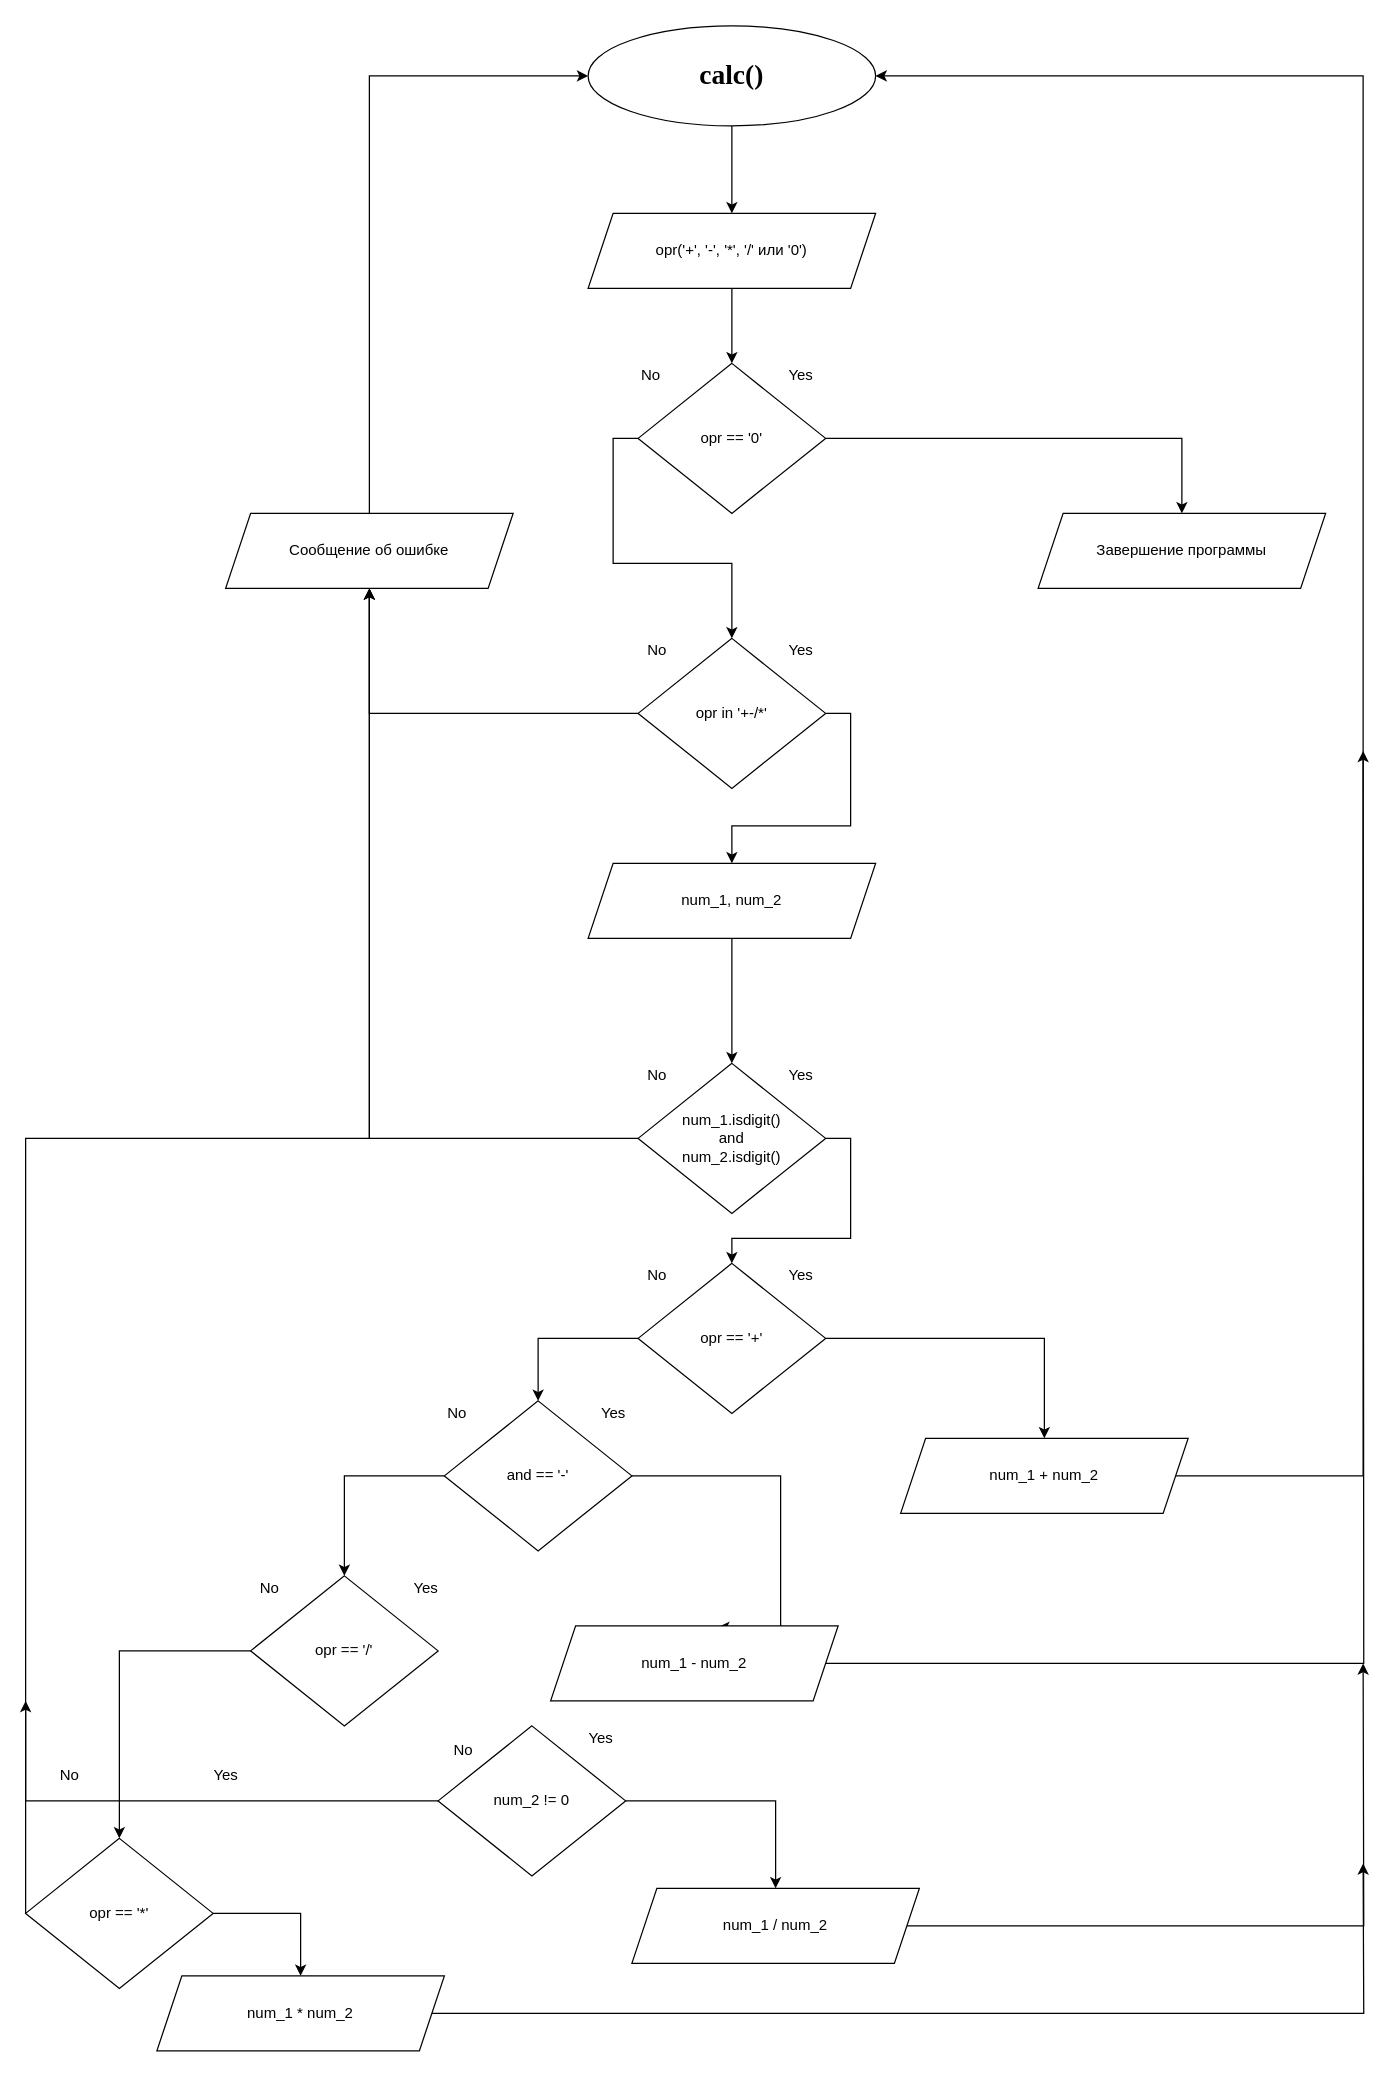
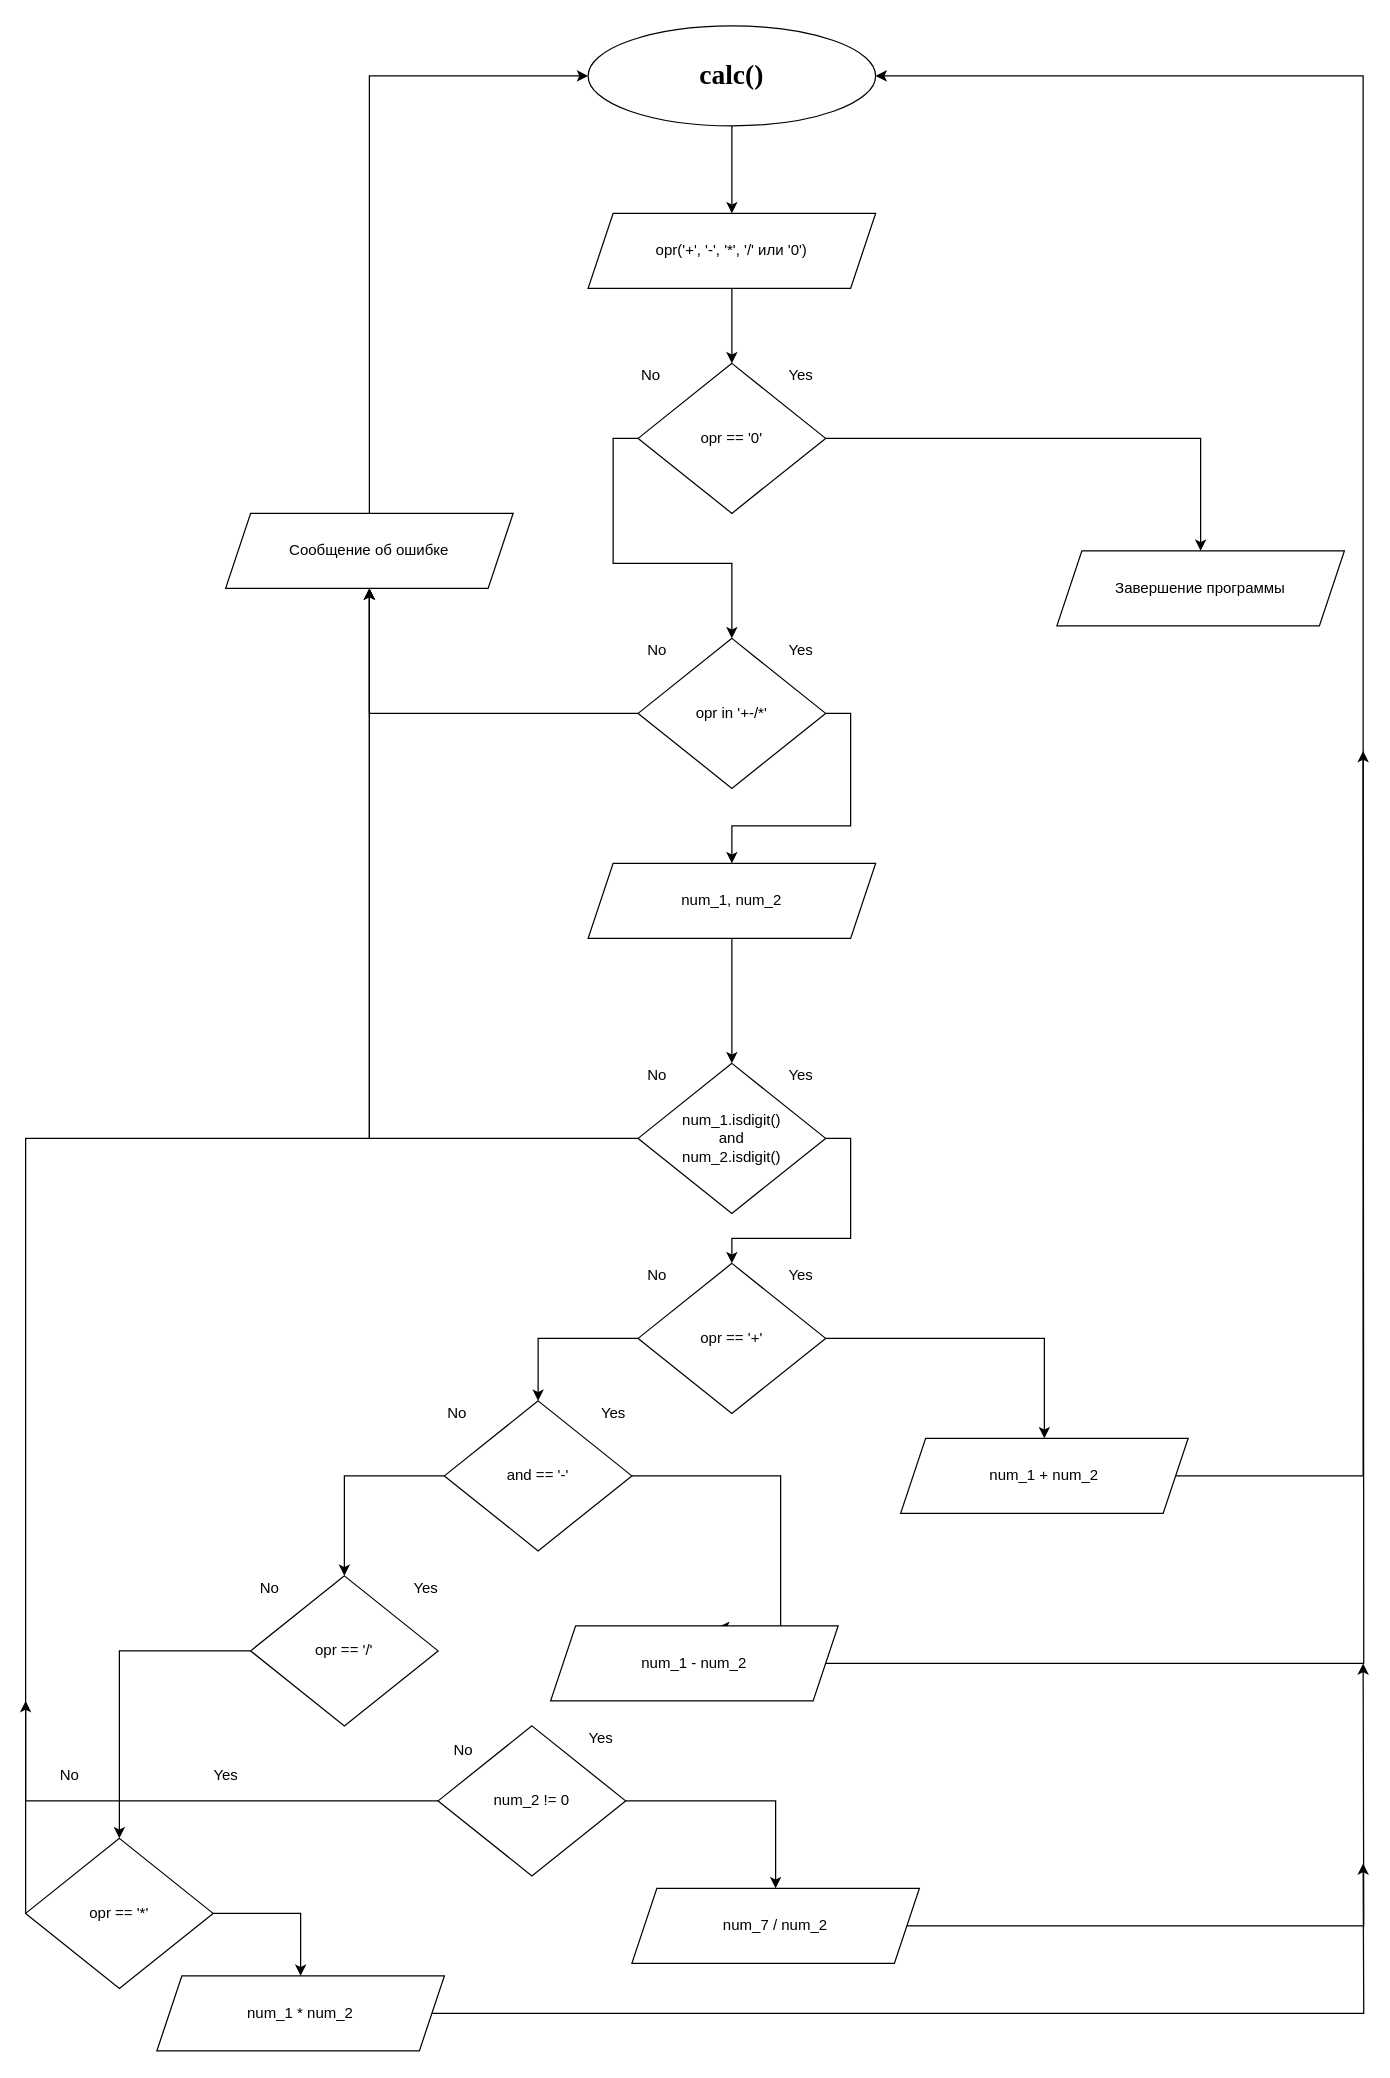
(1182, 551) -> (1201, 588)
(776, 1926) -> (776, 1926)
